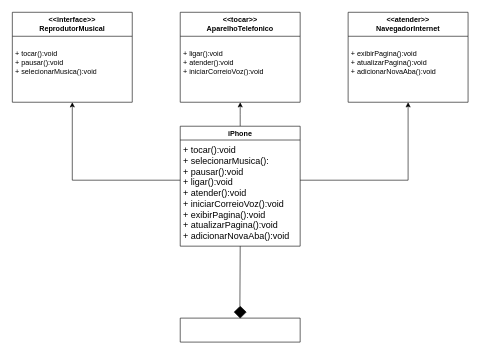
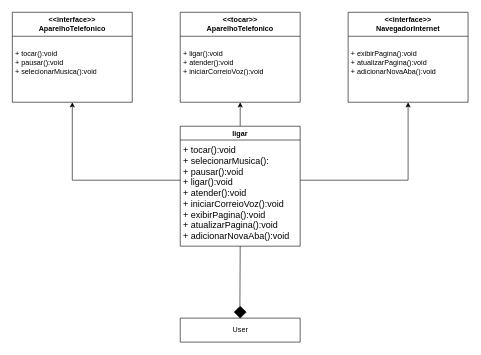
(72, 24) -> (72, 24)
(408, 24) -> (408, 24)
(240, 134) -> (240, 134)
none -> (240, 330)
